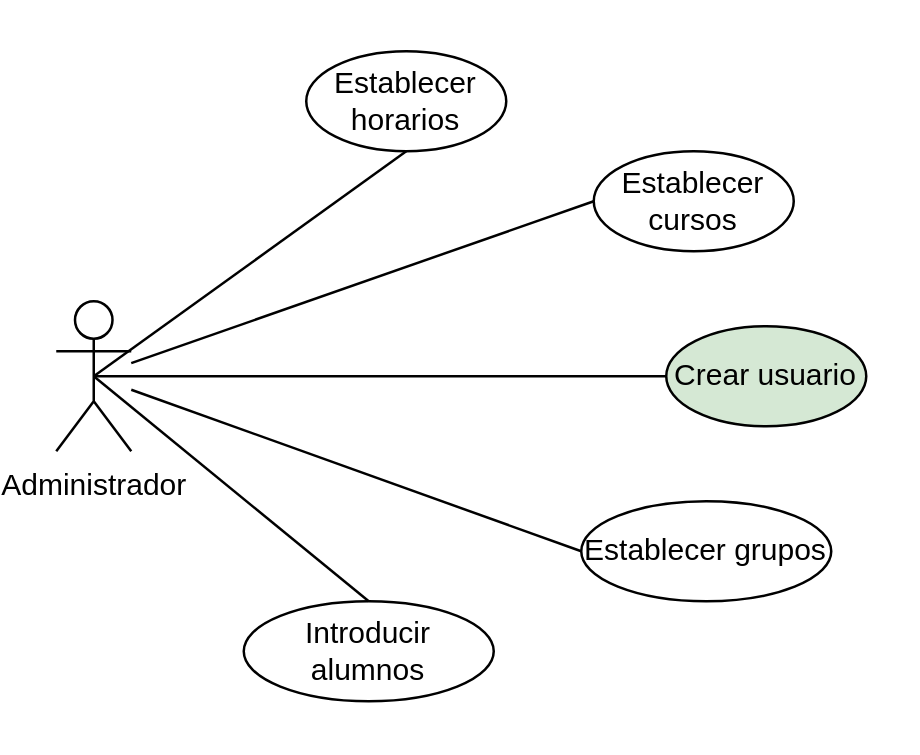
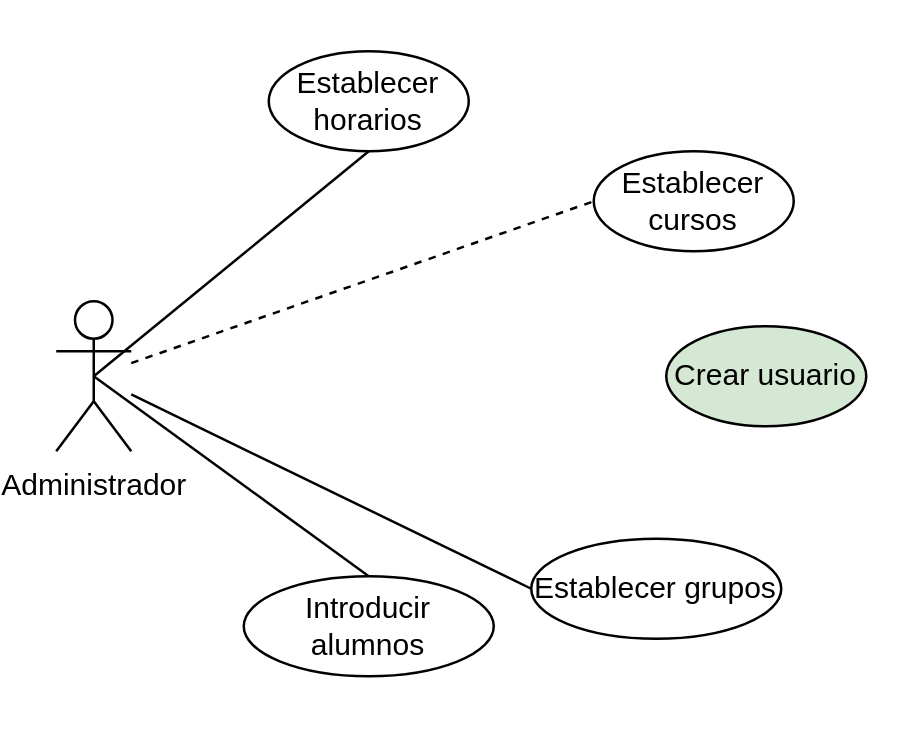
(406, 101) -> (369, 101)
(364, 282) -> (364, 282)
(392, 376) -> none
(706, 551) -> (656, 589)
(369, 651) -> (369, 626)
